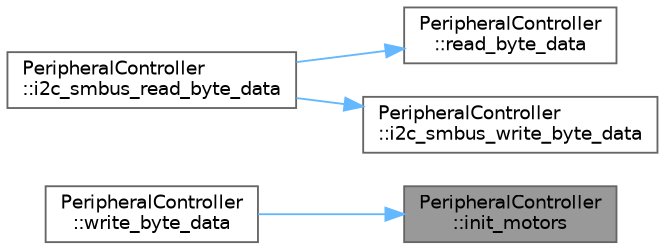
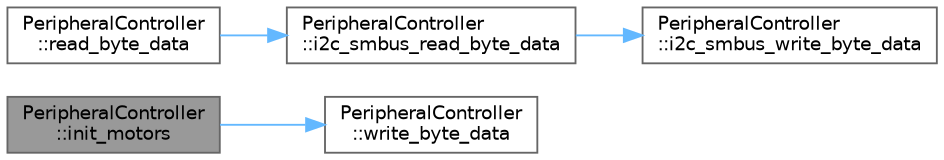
(341, 56) -> (244, 35)
(322, 214) -> (263, 125)
